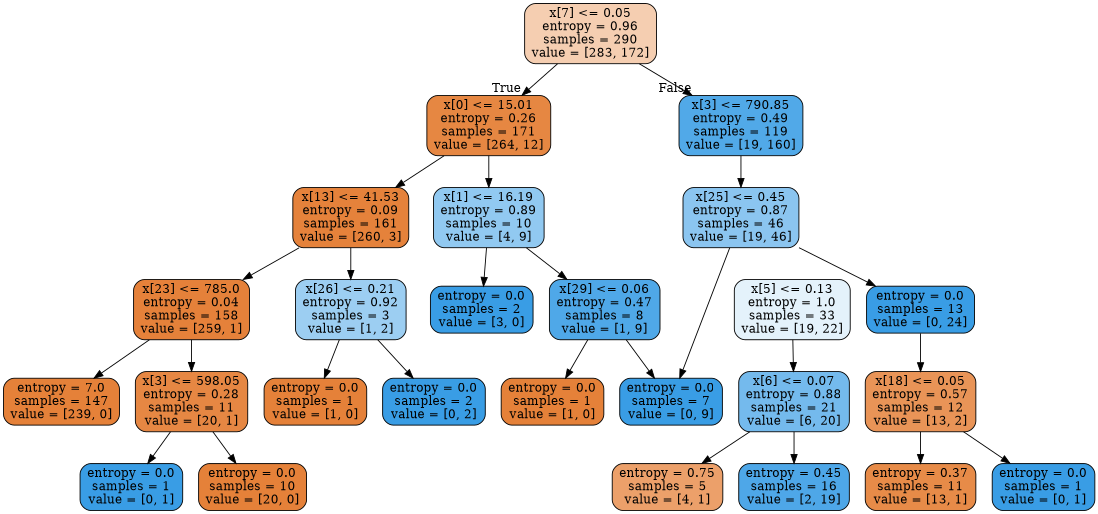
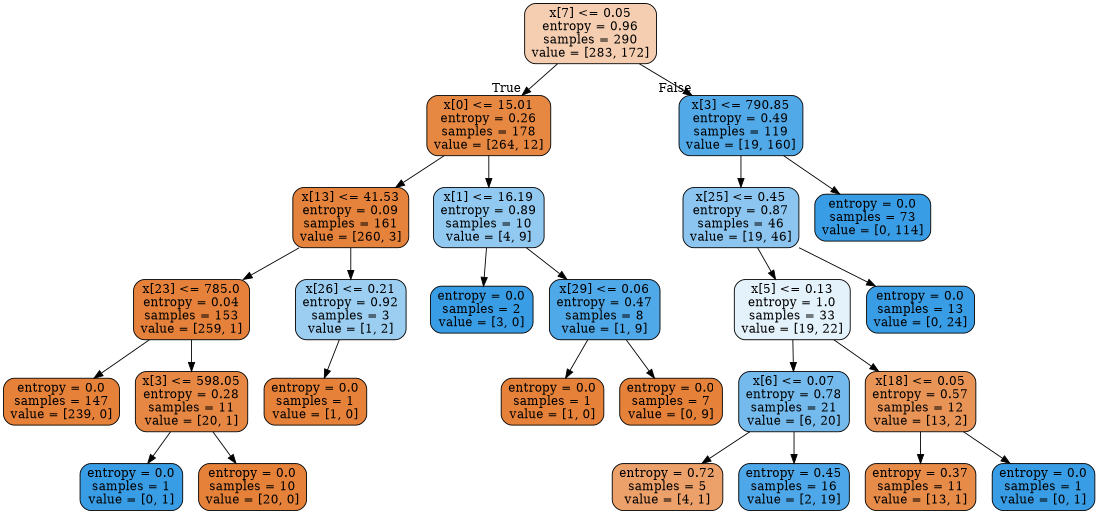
(489, 126) -> (489, 126)
none -> (873, 218)
(706, 309) -> (764, 260)
(192, 310) -> (192, 310)
(921, 348) -> (853, 353)
(61, 402) -> (61, 402)
(434, 402) -> none
(671, 402) -> (671, 402)
(794, 402) -> (794, 402)
(668, 487) -> (668, 487)
